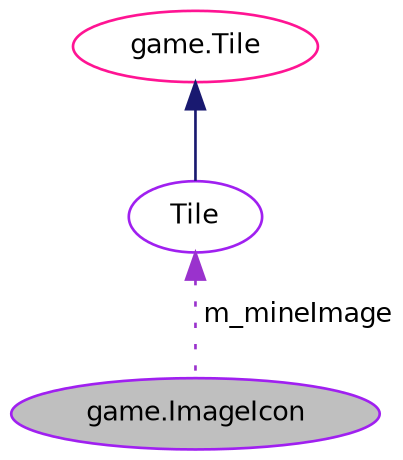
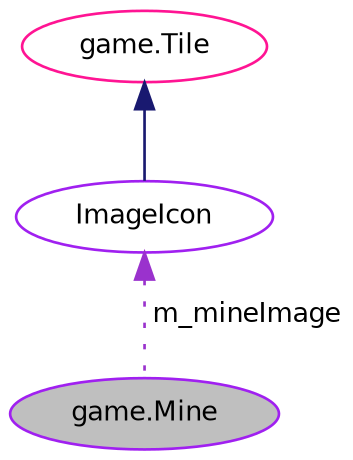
(195, 217) -> (145, 217)
(195, 414) -> (145, 414)
